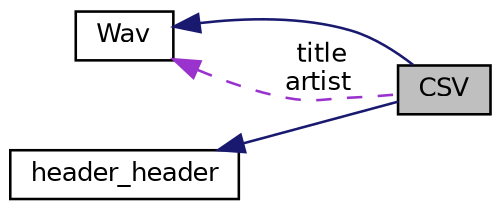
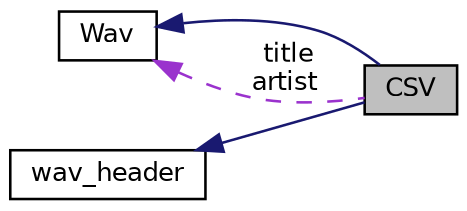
(125, 175) -> (108, 175)
